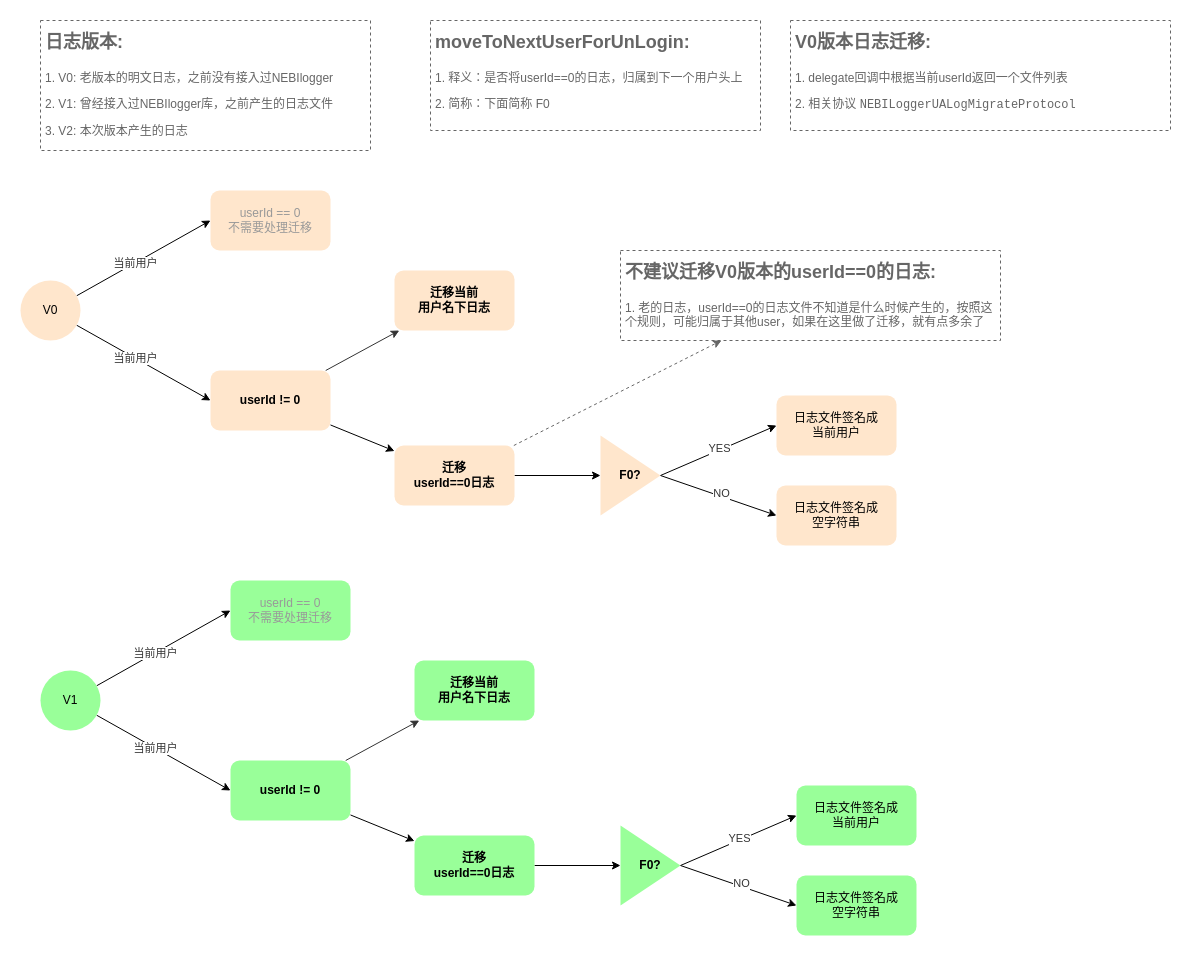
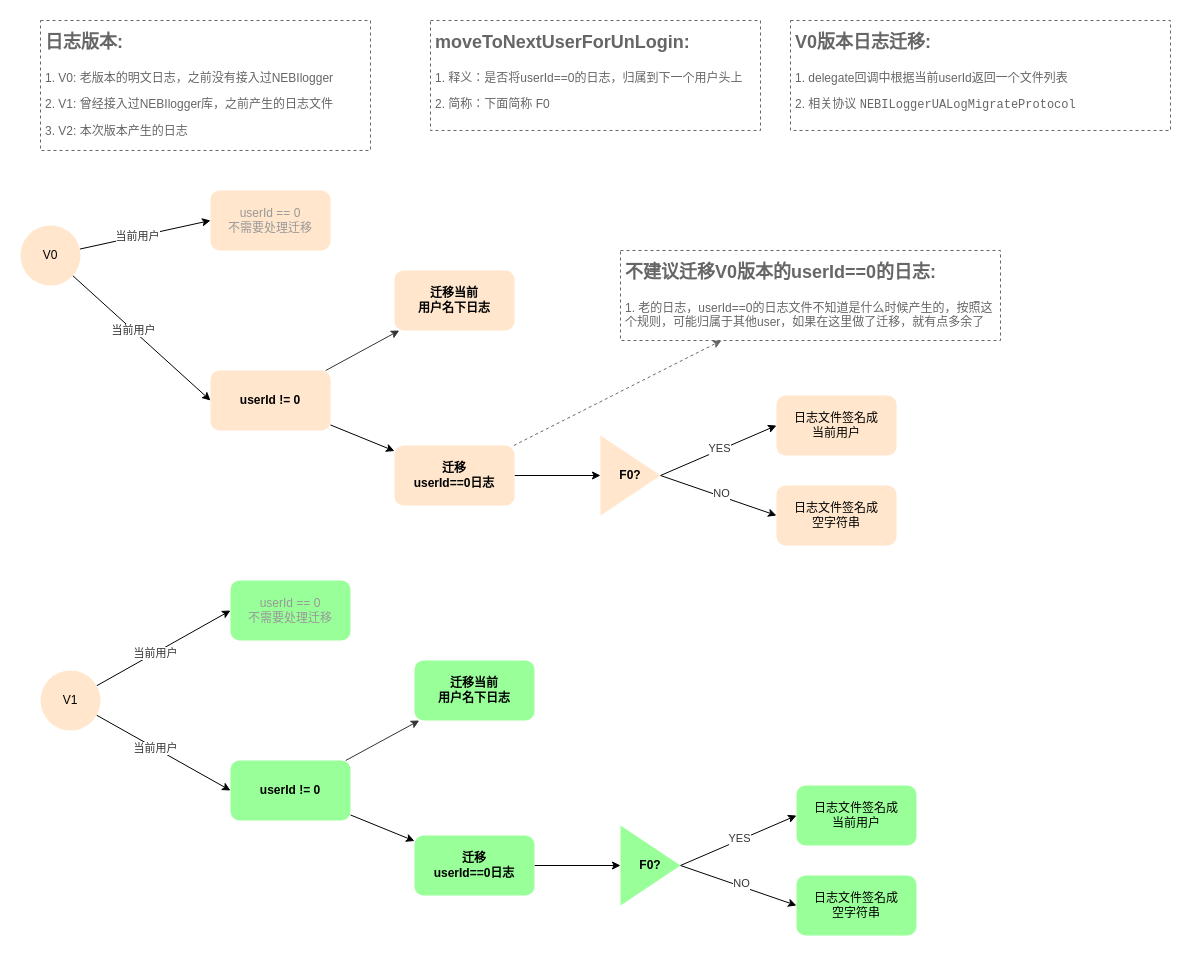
(51, 311) -> (51, 256)
(71, 701) -> (71, 701)
